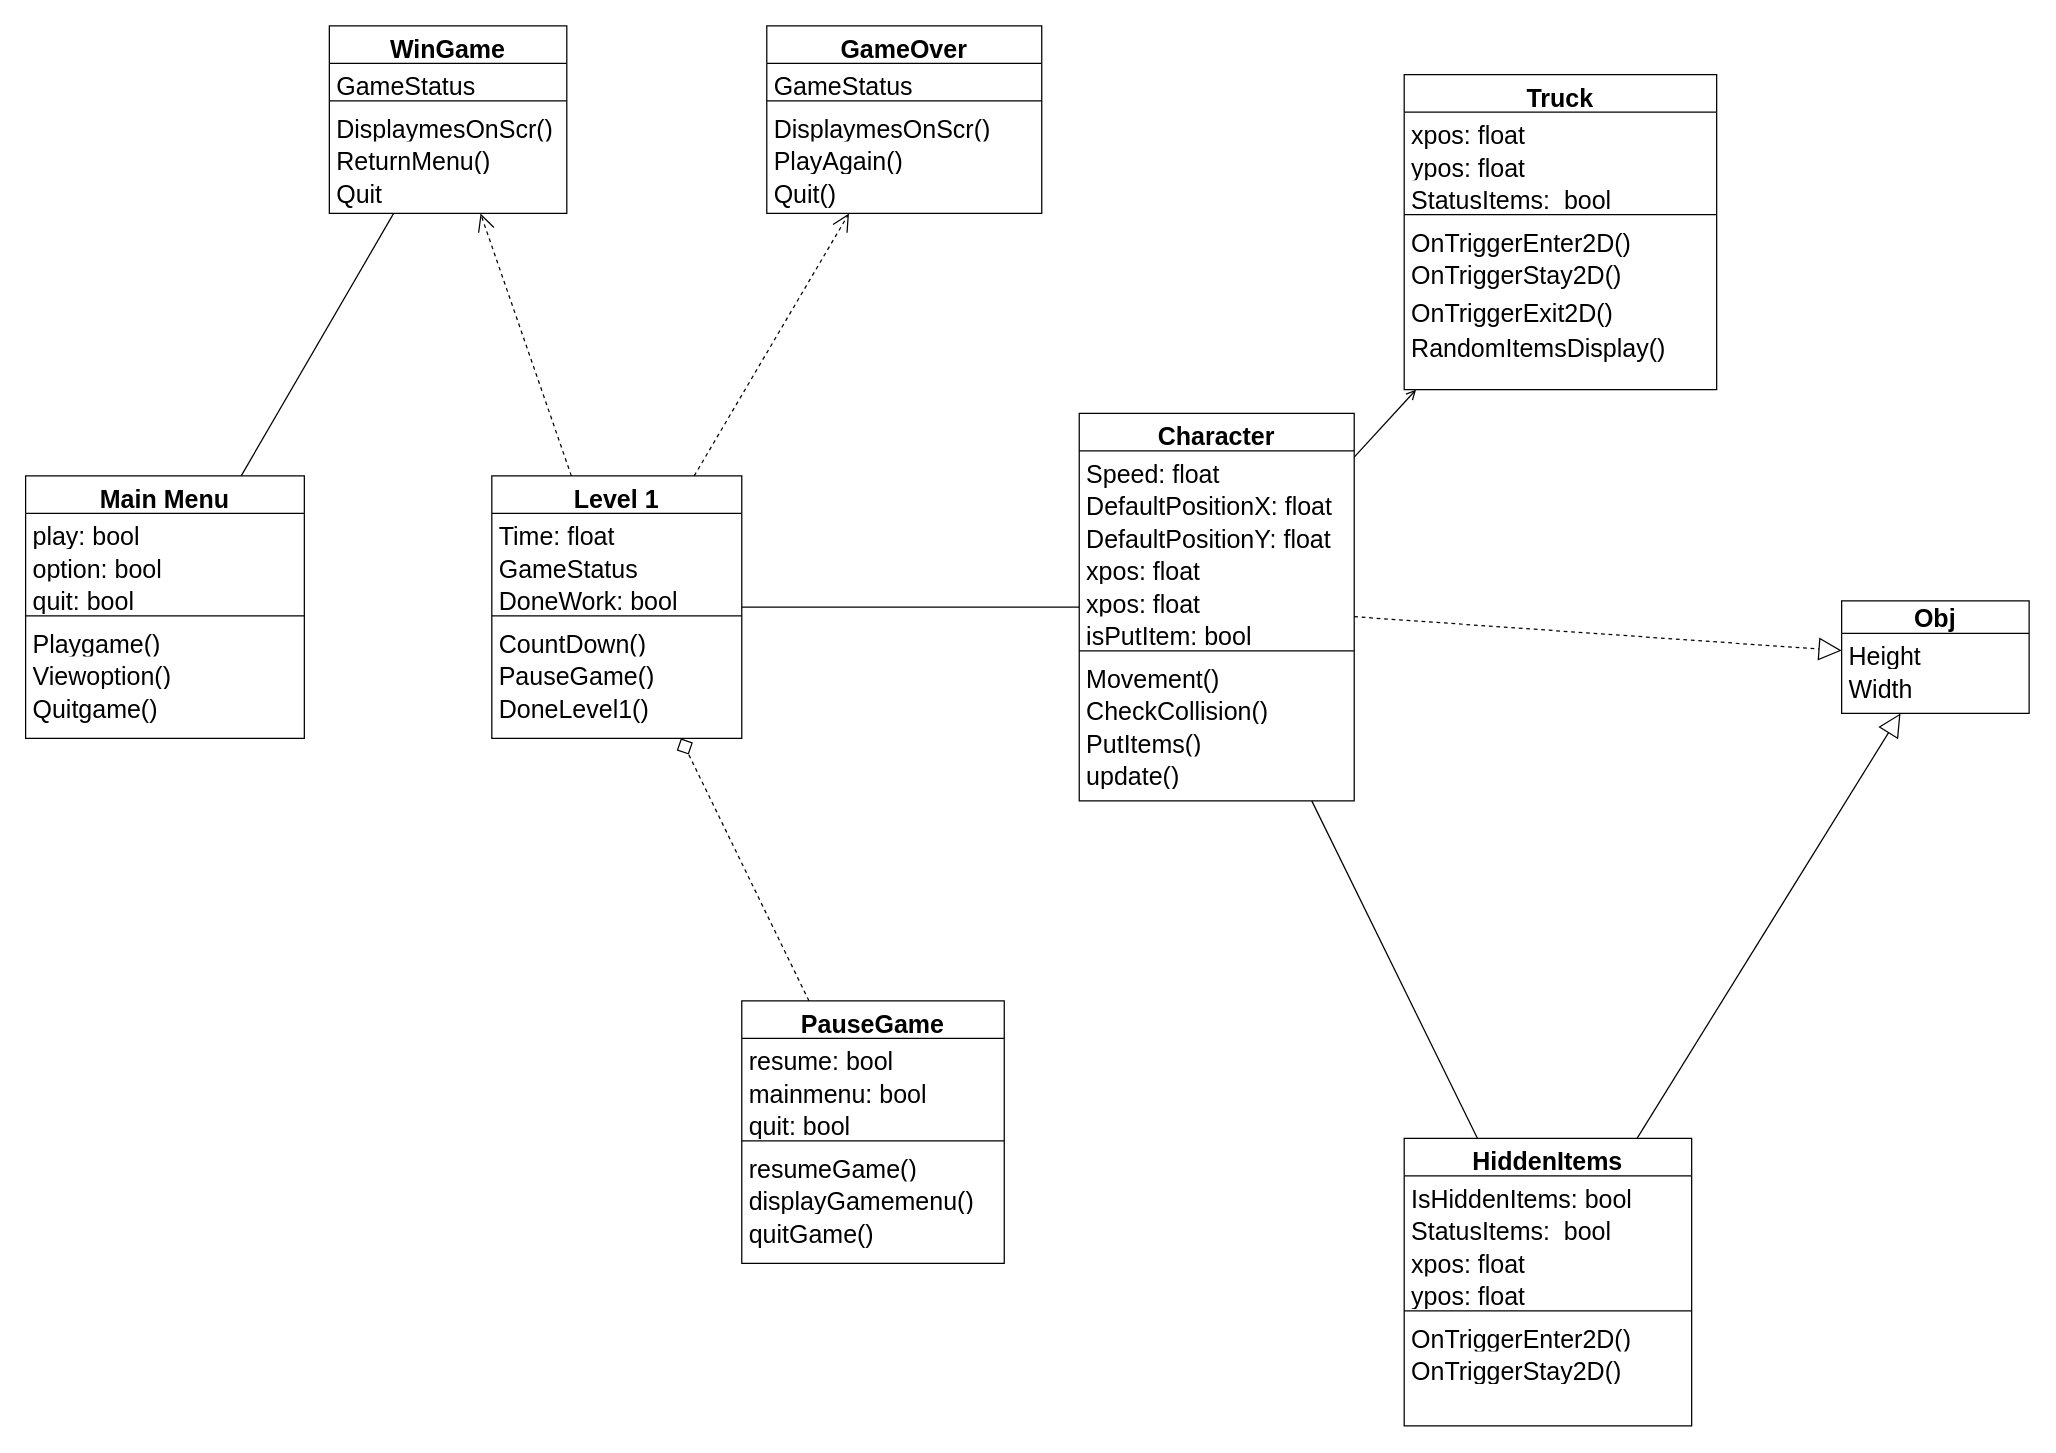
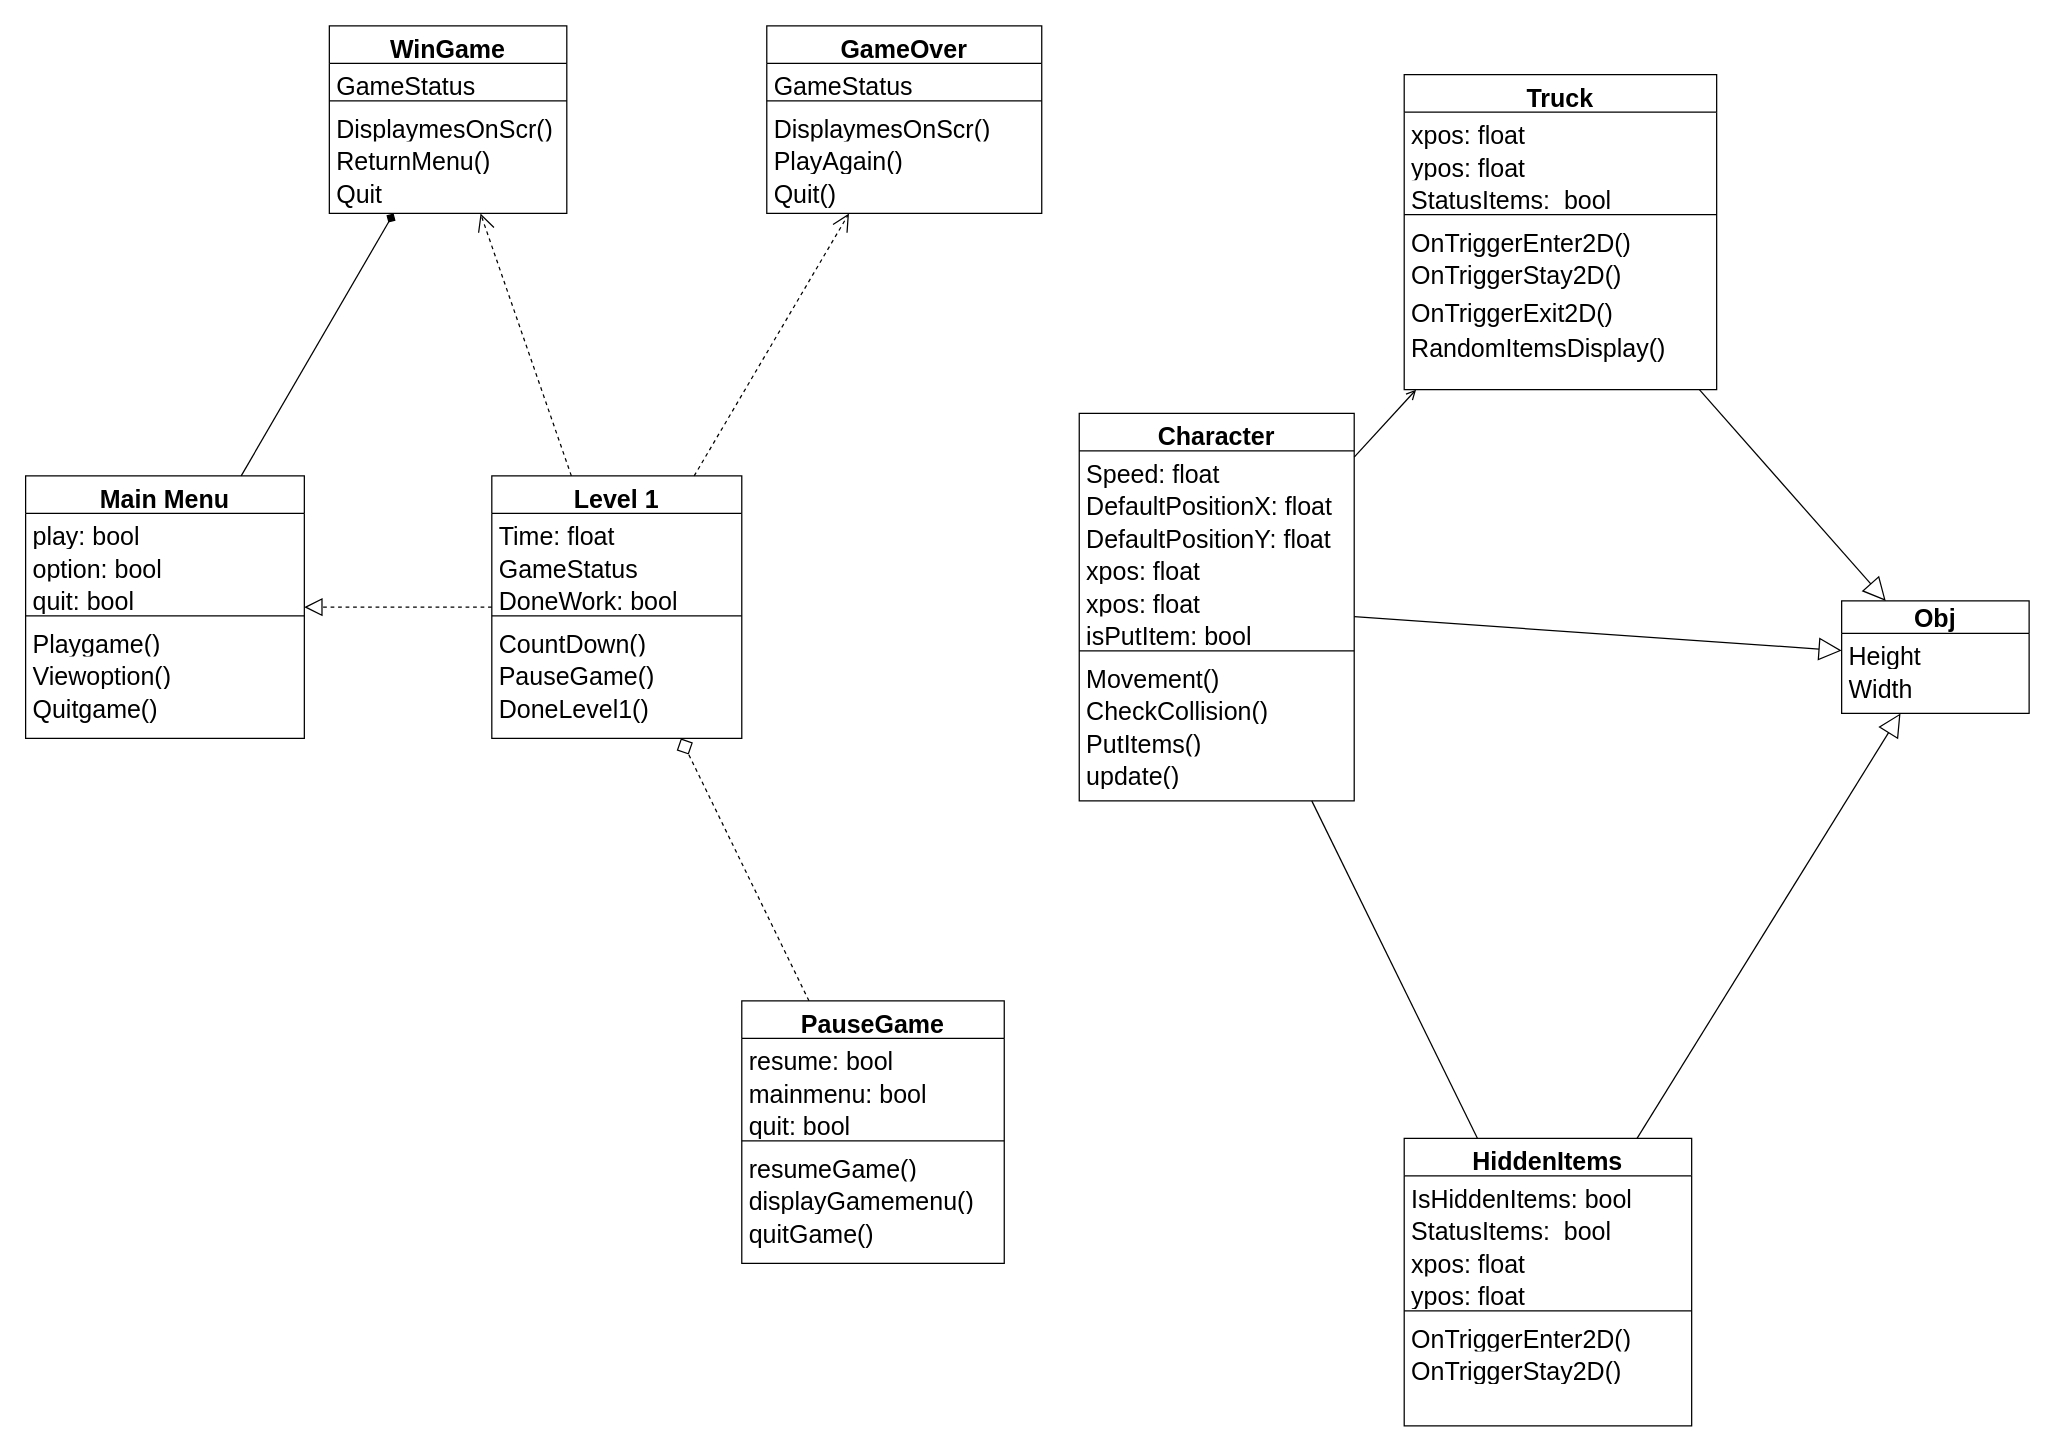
(390, 219) -> (388, 222)
none -> (1786, 488)
none -> (405, 607)
(910, 607) -> none
(1588, 633) -> (1588, 633)
